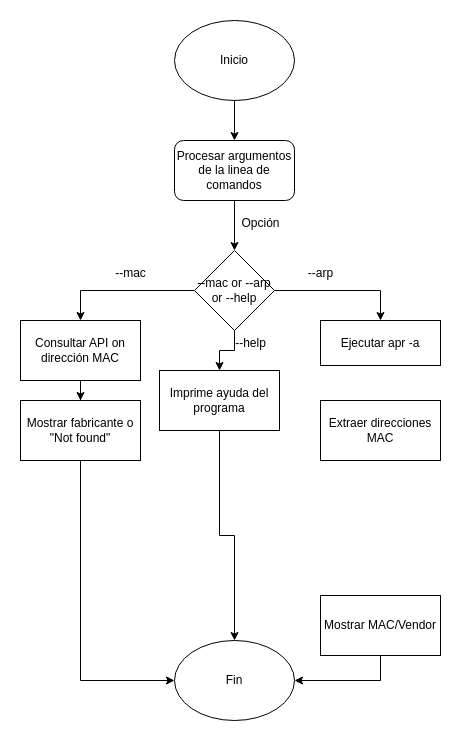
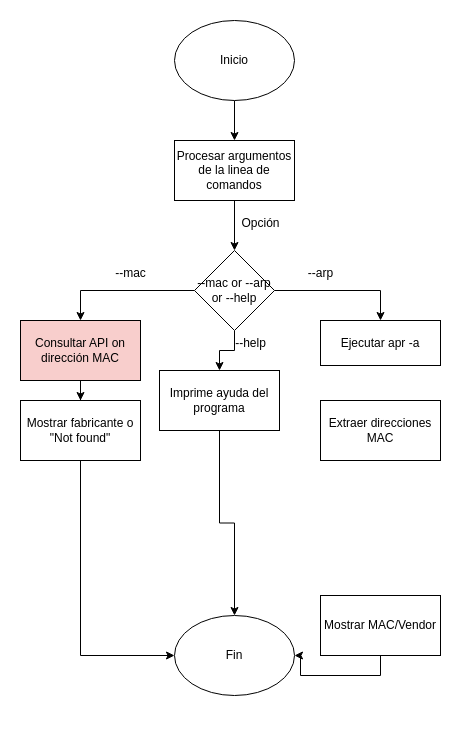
(235, 171) -> (235, 171)
(81, 351) -> (81, 351)
(235, 681) -> (235, 656)
